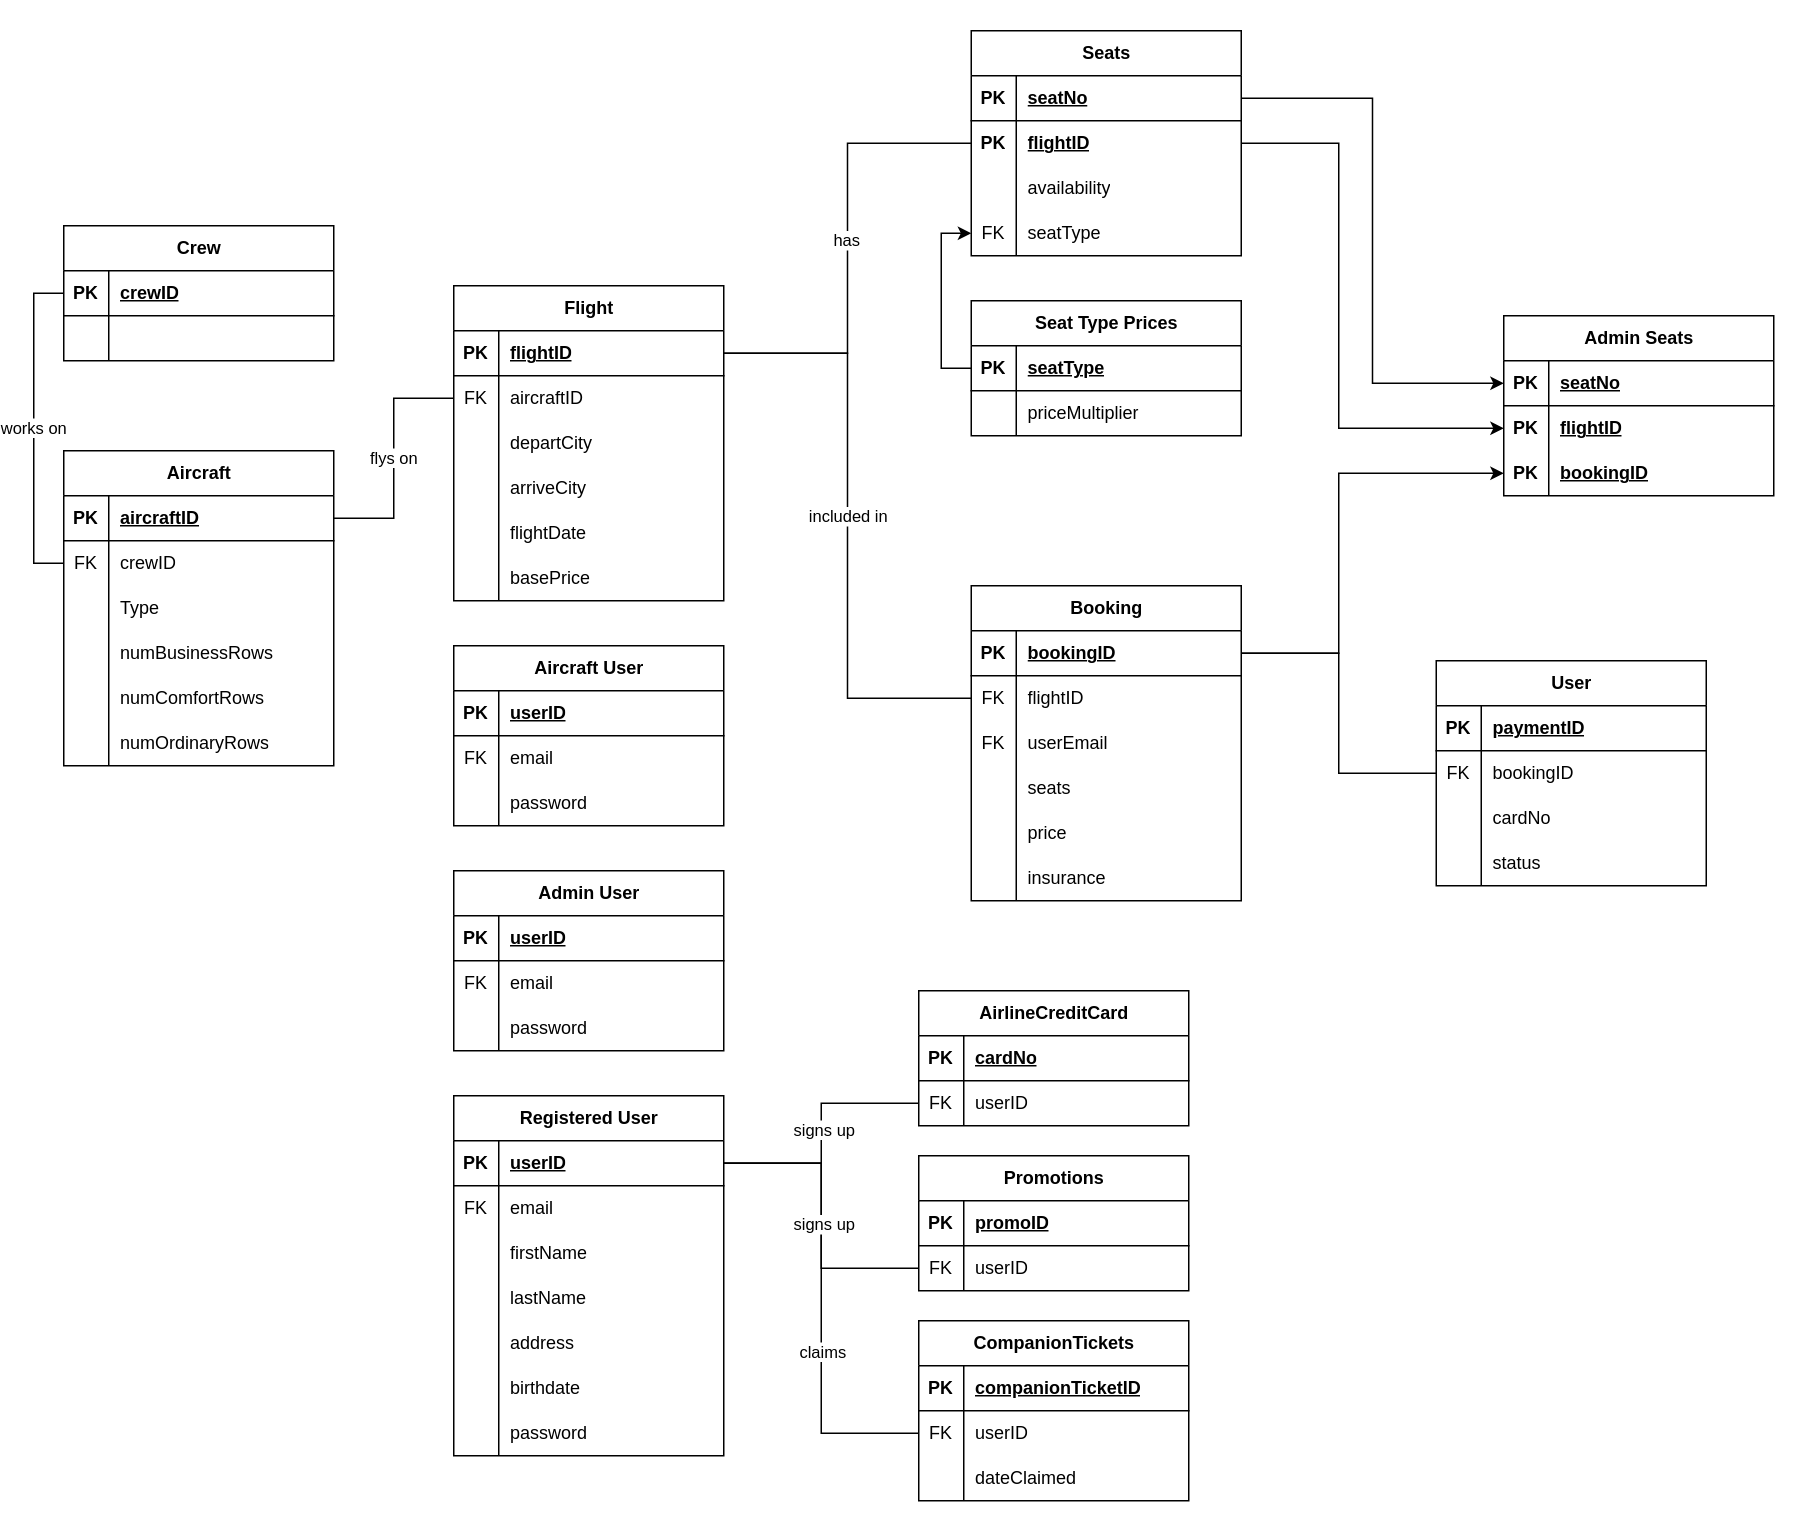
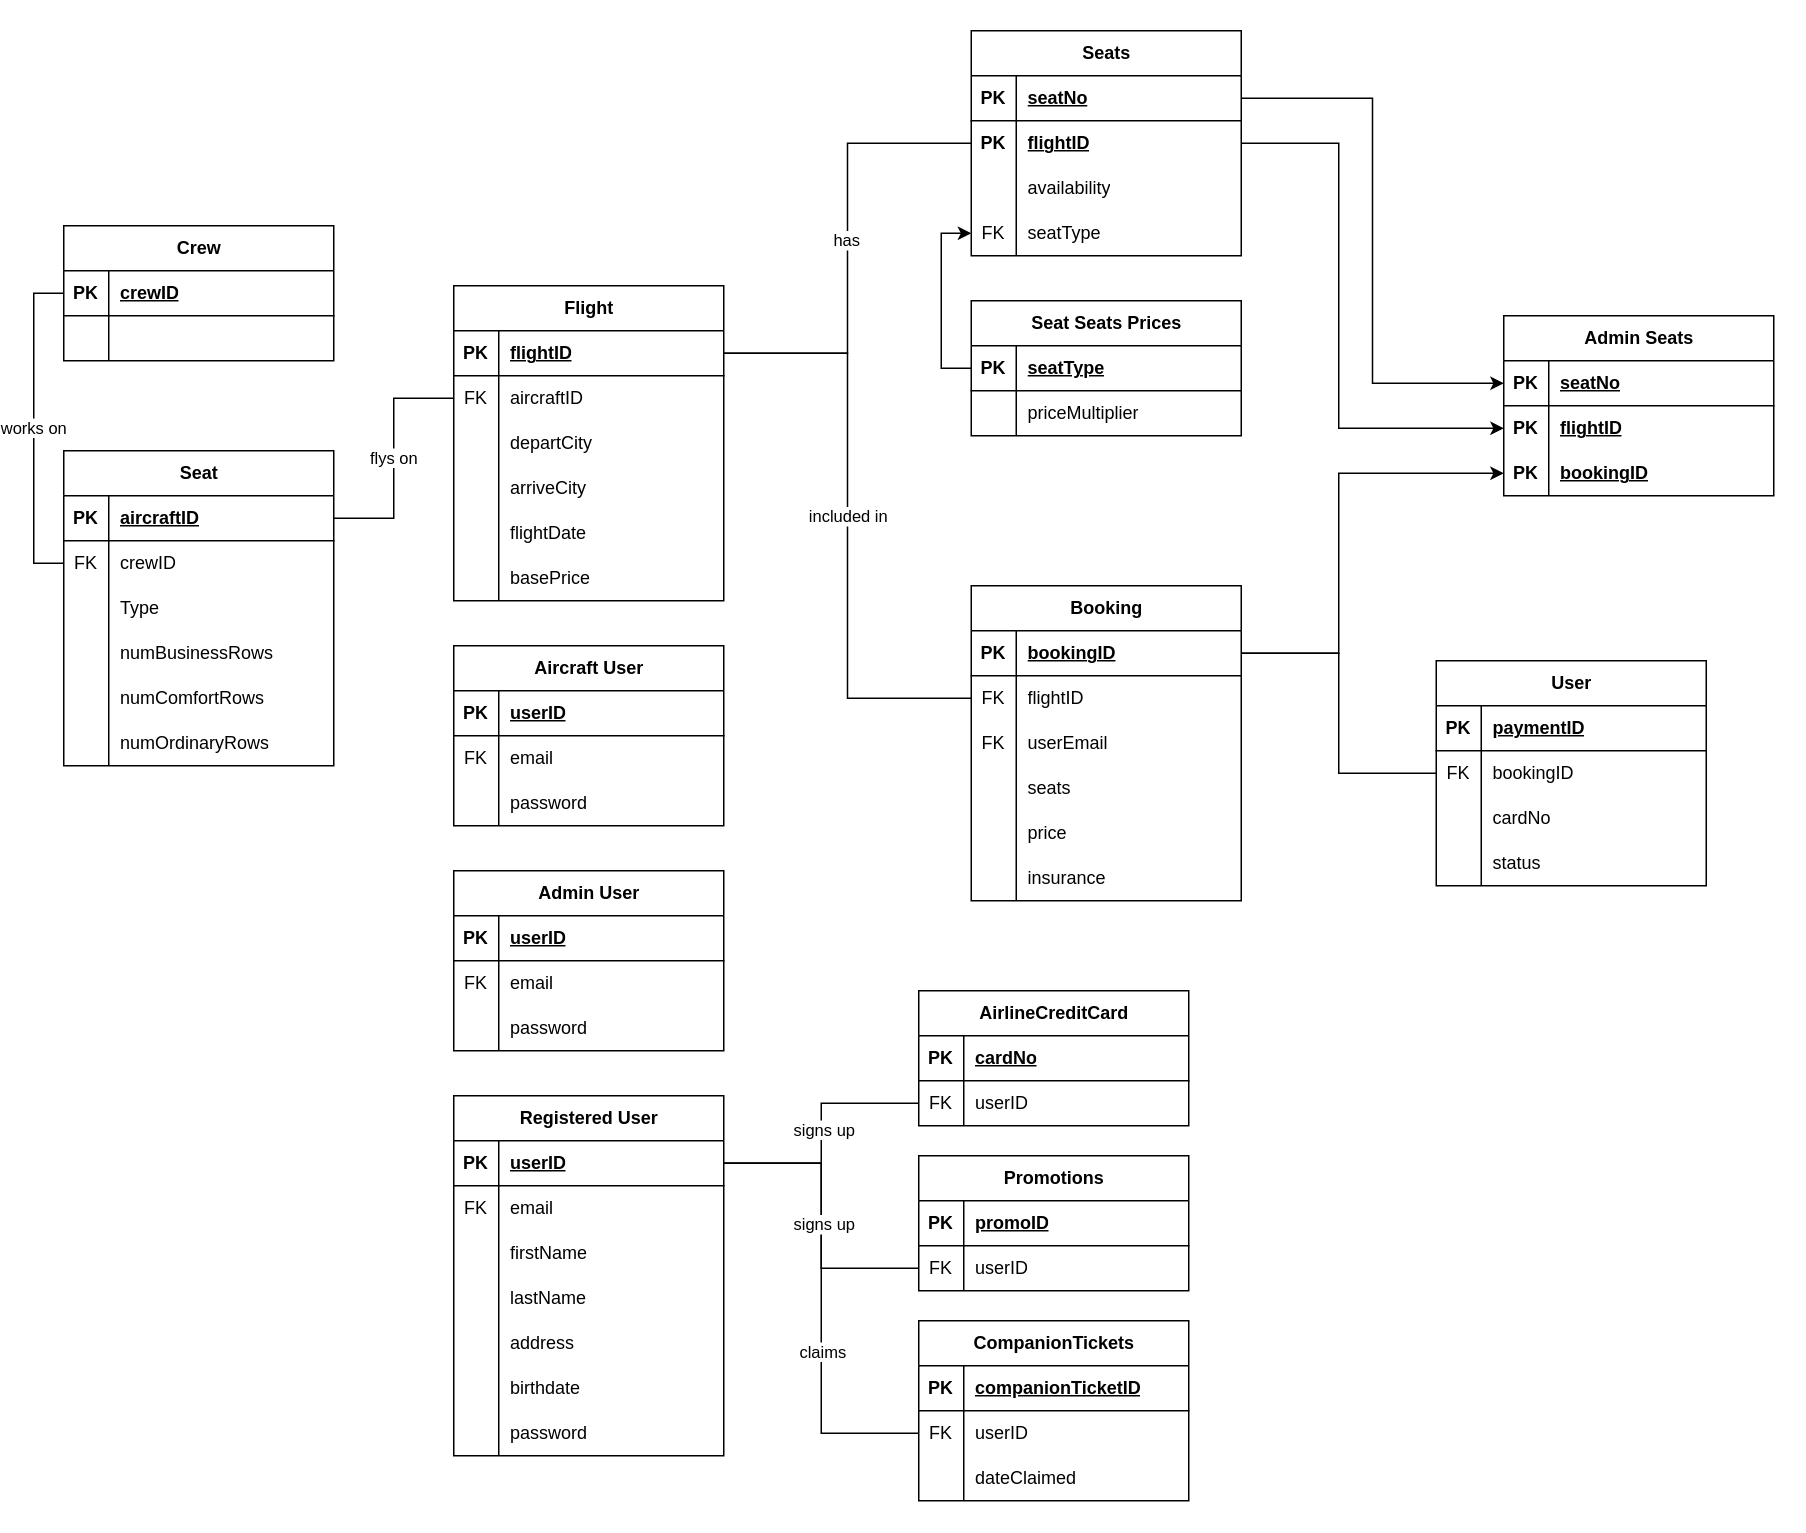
(1107, 323) -> (1107, 323)
(200, 473) -> (200, 473)
